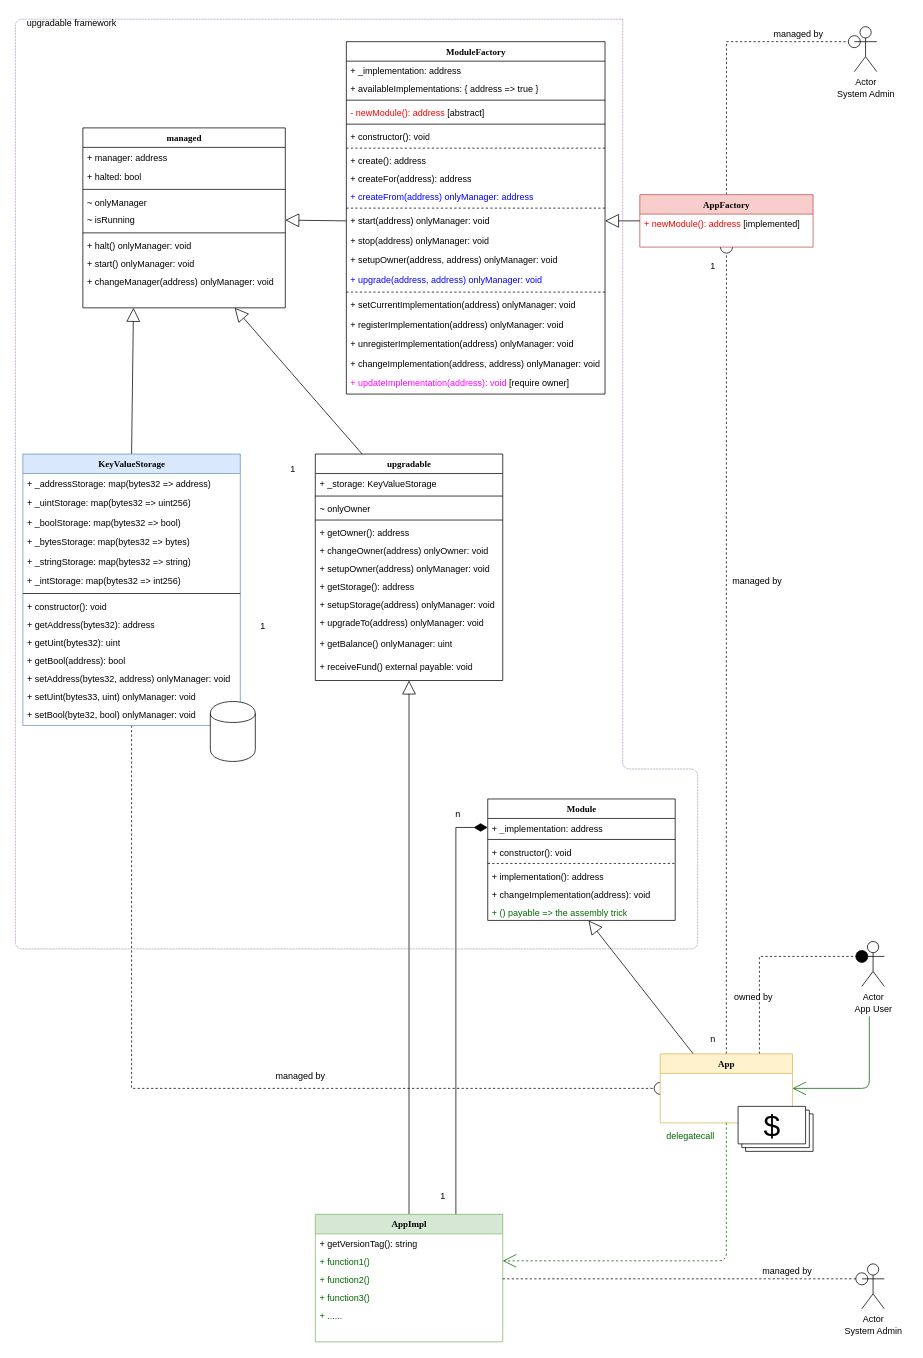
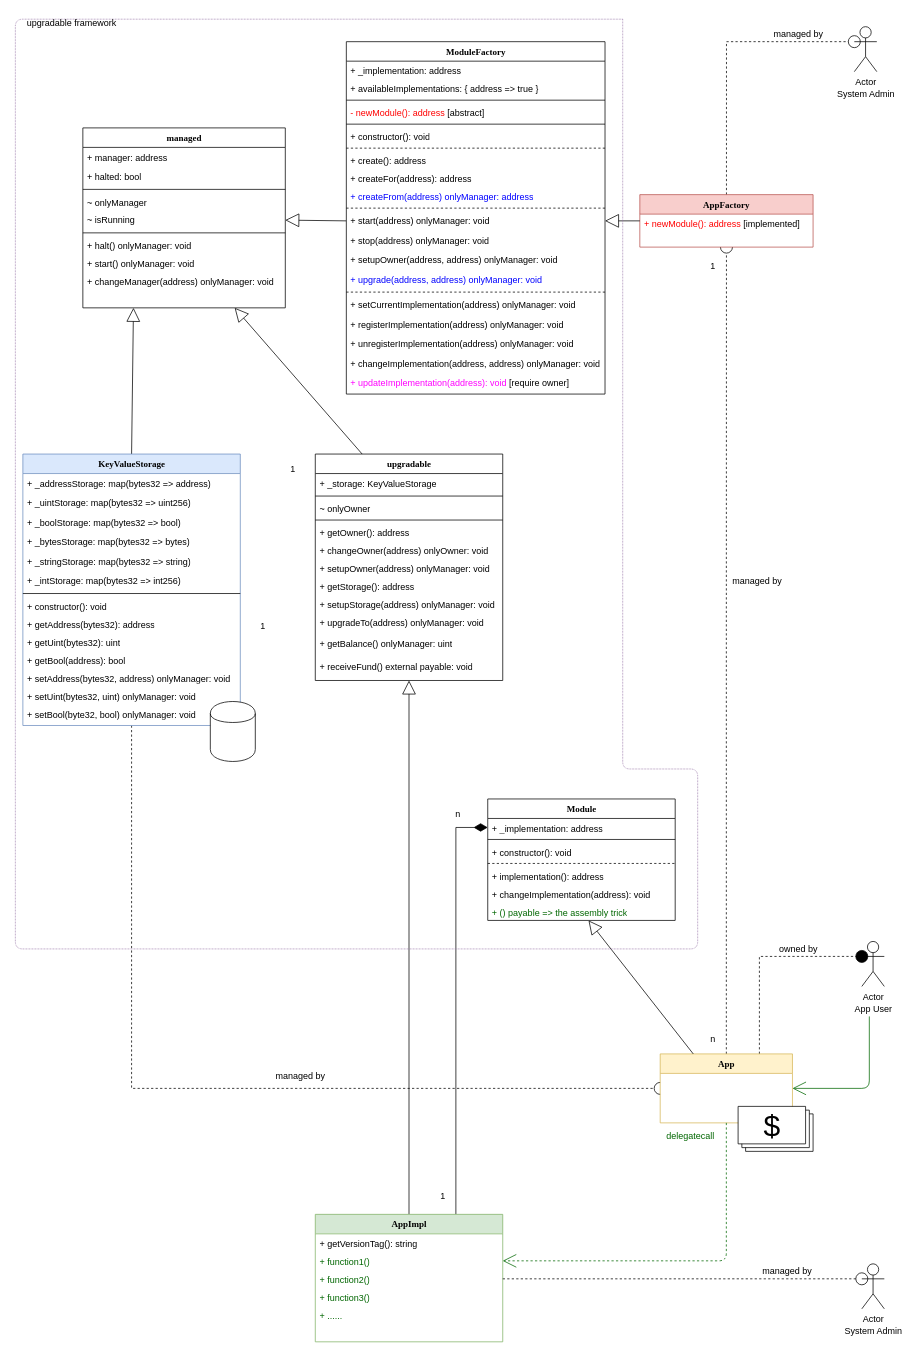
(122, 697) -> (122, 697)
(753, 998) -> (798, 949)
